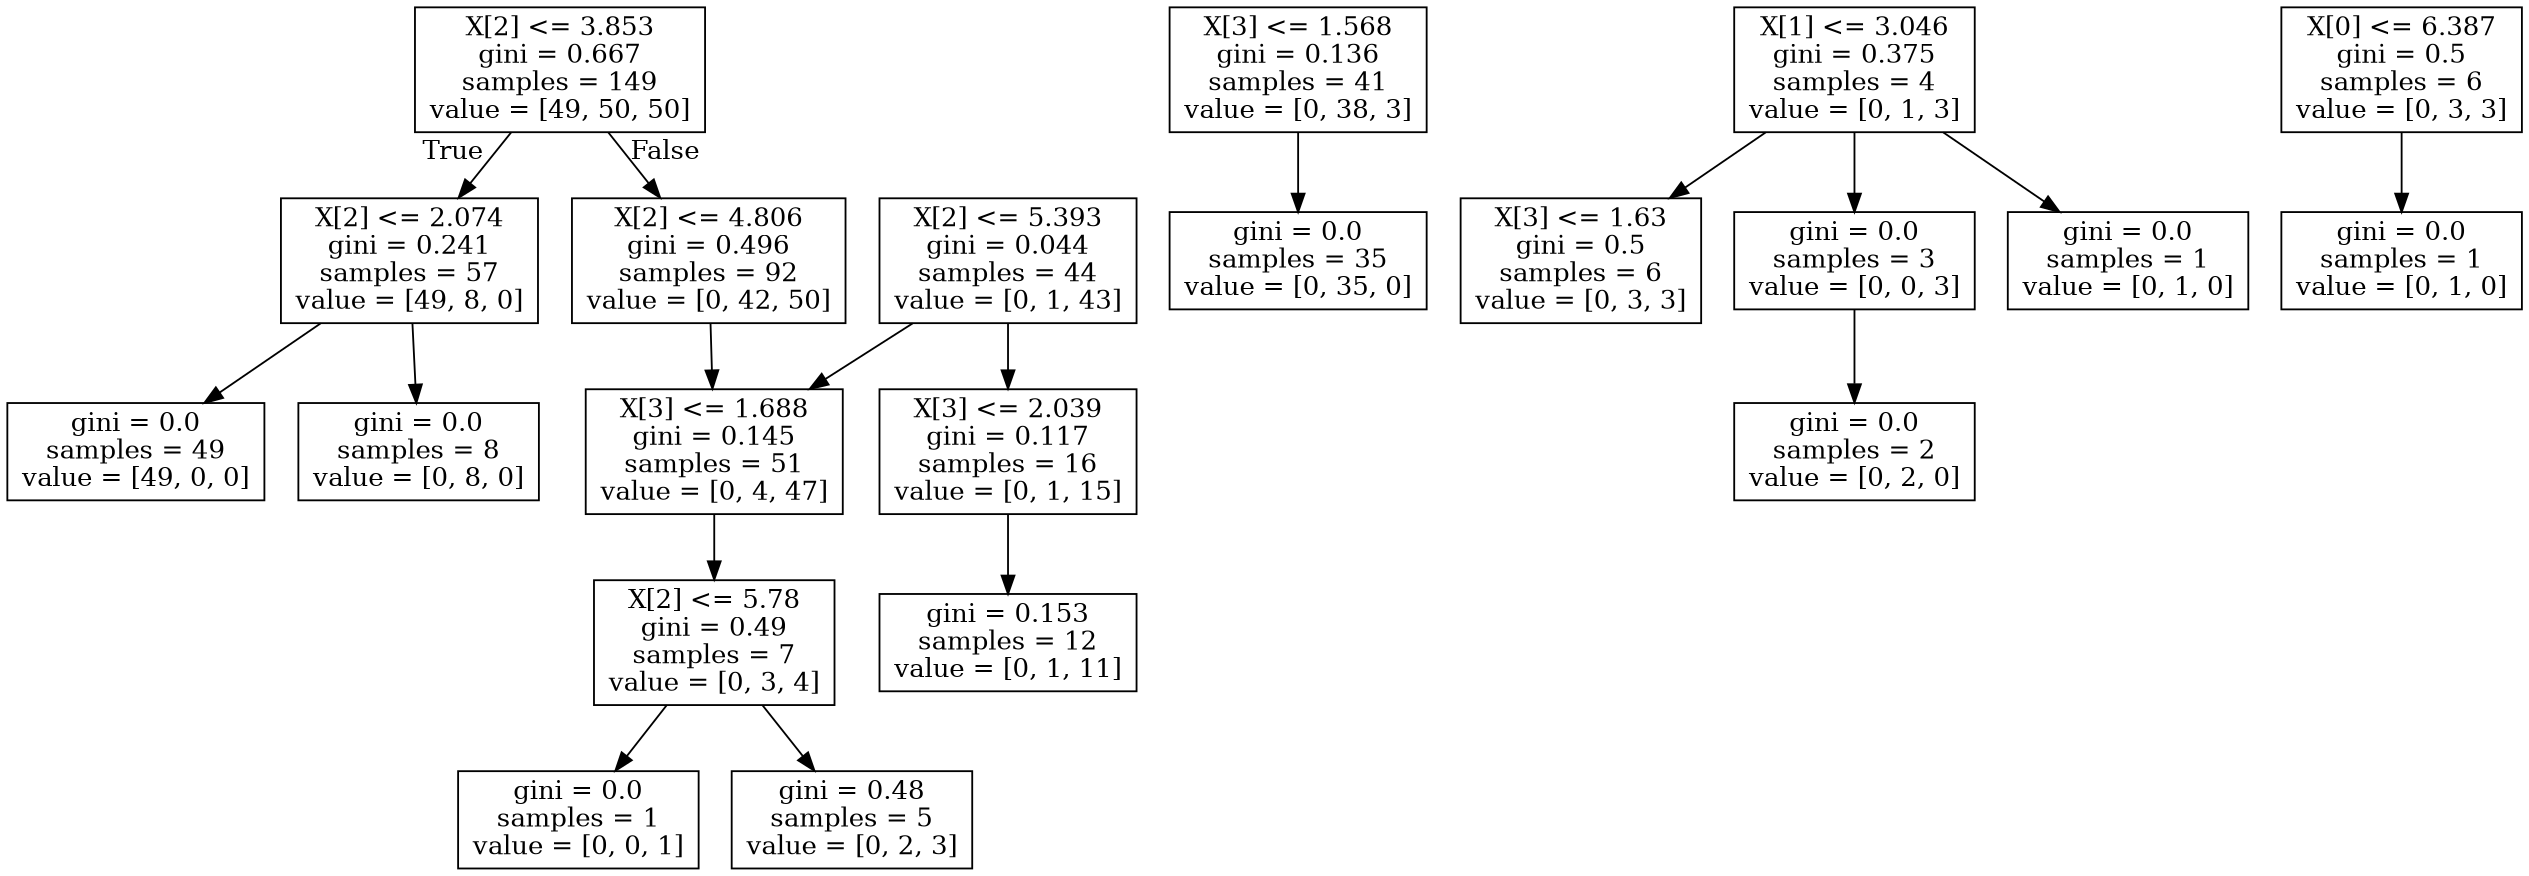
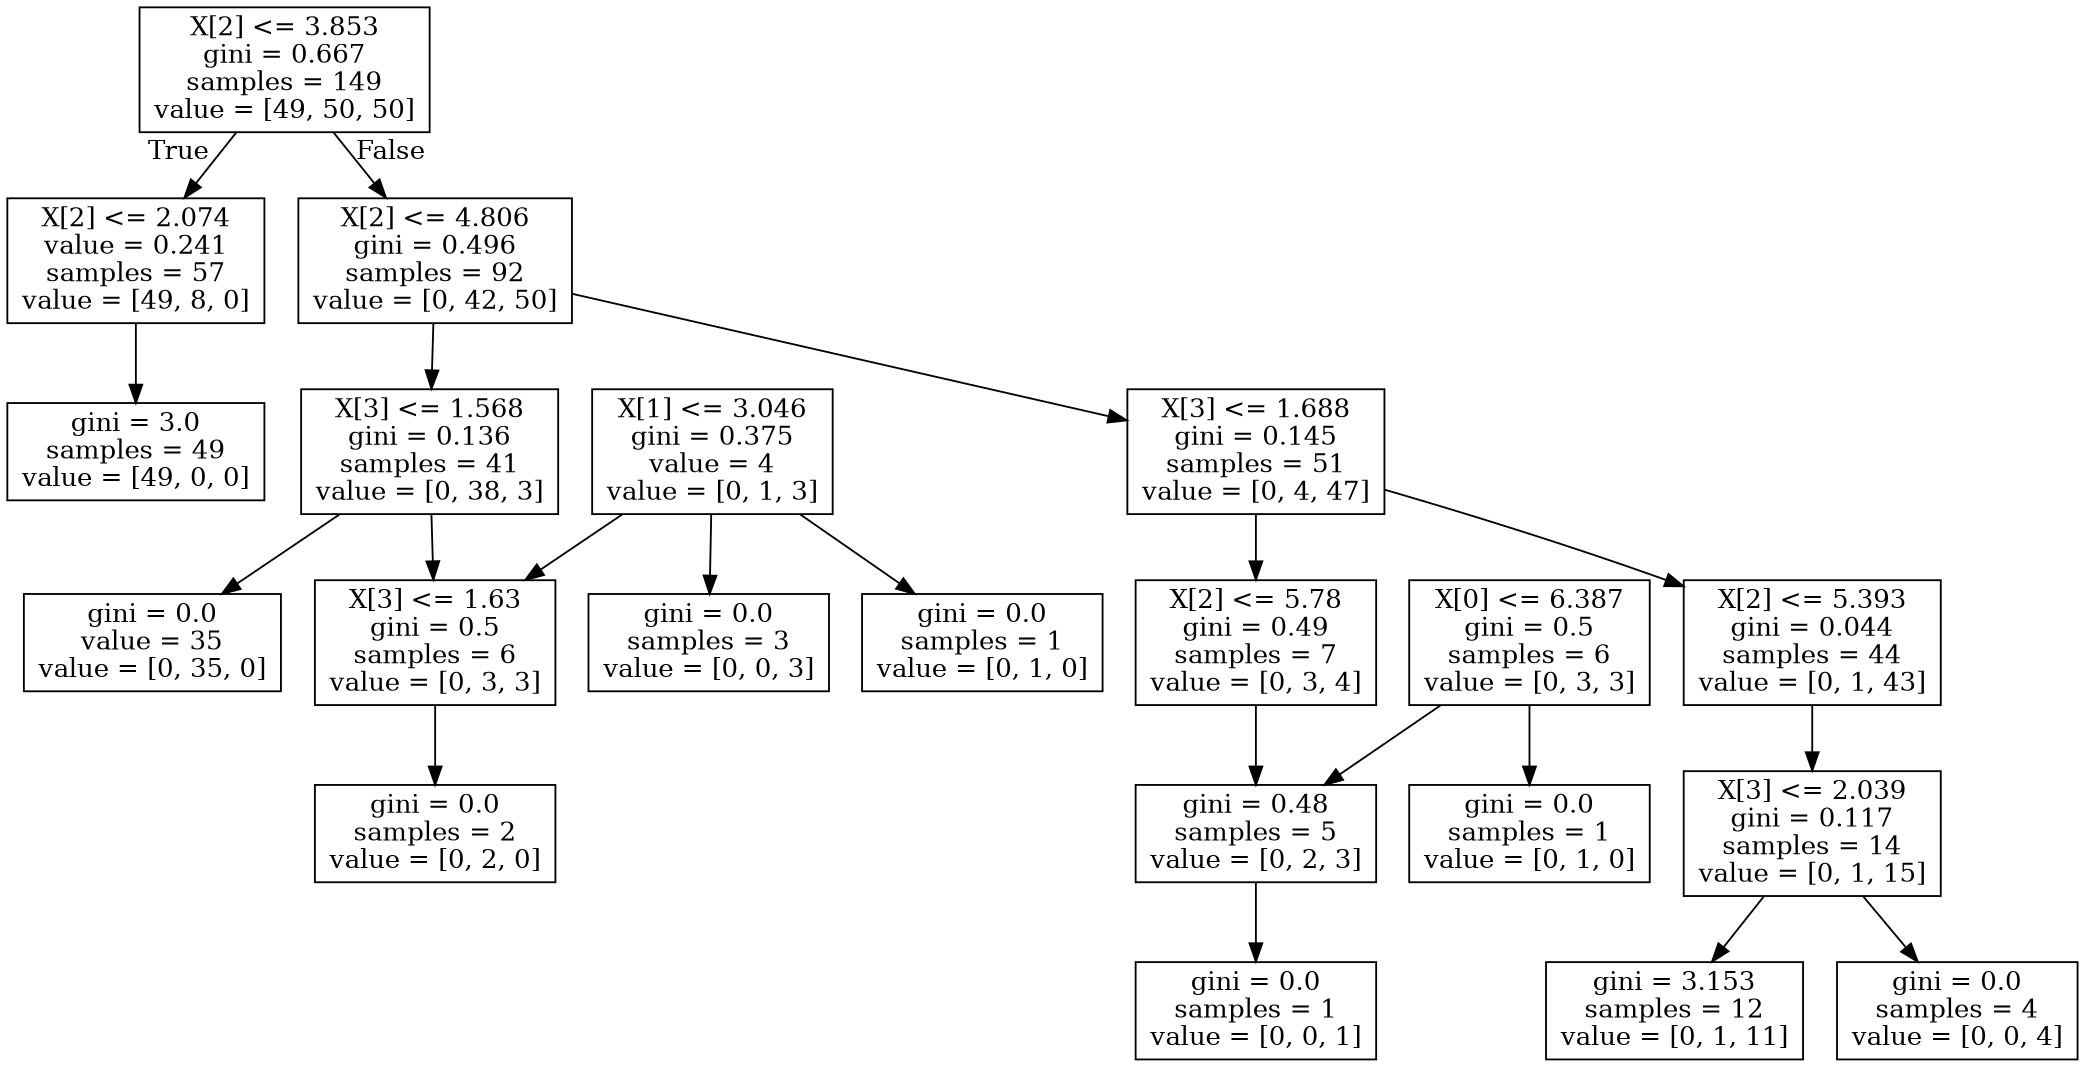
(1854, 70) -> (712, 452)
(409, 261) -> (136, 261)
(1298, 261) -> (152, 643)
none -> (433, 347)
(1854, 347) -> (435, 736)
(869, 351) -> (1526, 533)
(136, 452) -> (136, 452)
(419, 452) -> none
(1008, 452) -> (1812, 834)
none -> (432, 538)
(1008, 643) -> (1675, 1011)
(647, 731) -> (1256, 913)
none -> (1390, 740)
none -> (1957, 1011)
